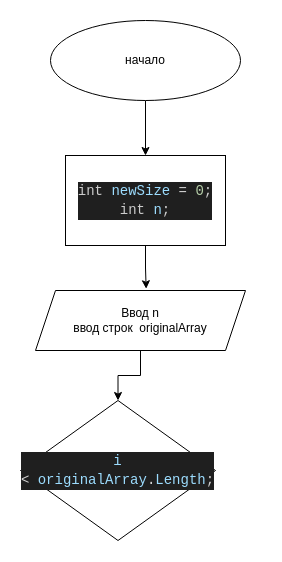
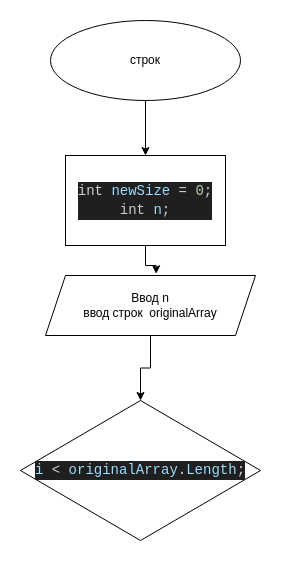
(146, 61) -> (146, 61)
(141, 321) -> (151, 306)
(118, 471) -> (141, 471)
